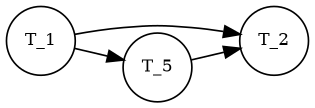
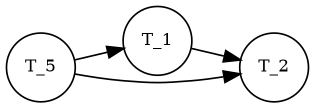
(91, 52) -> (91, 56)
